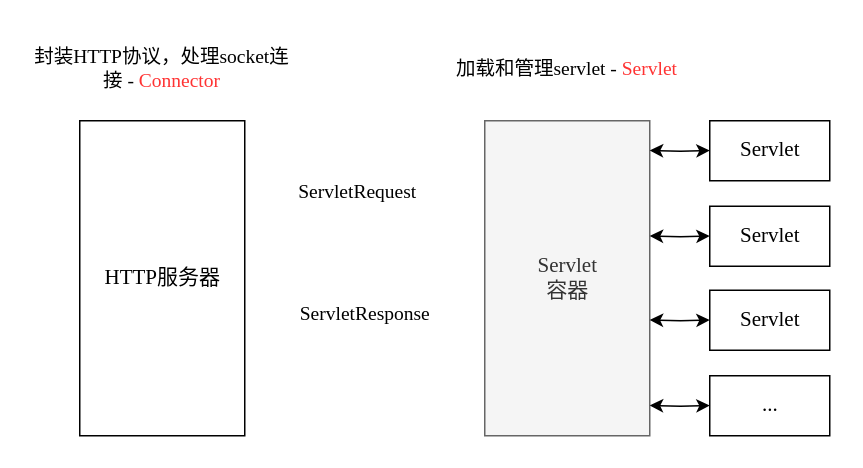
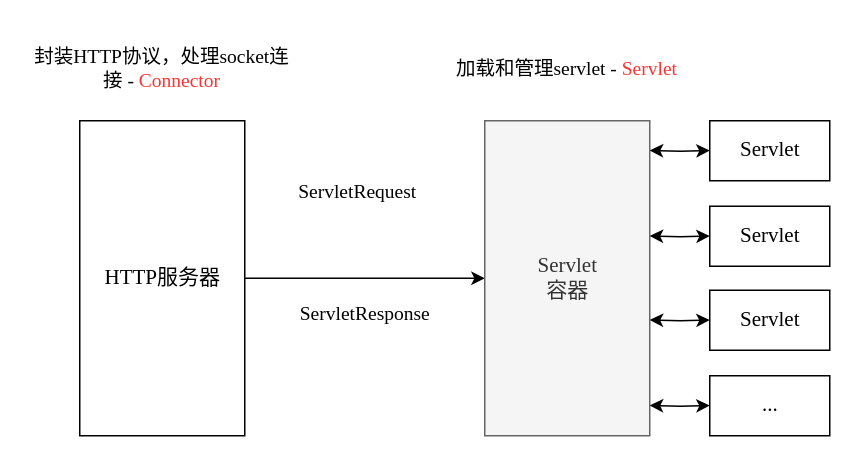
none -> (360, 278)
